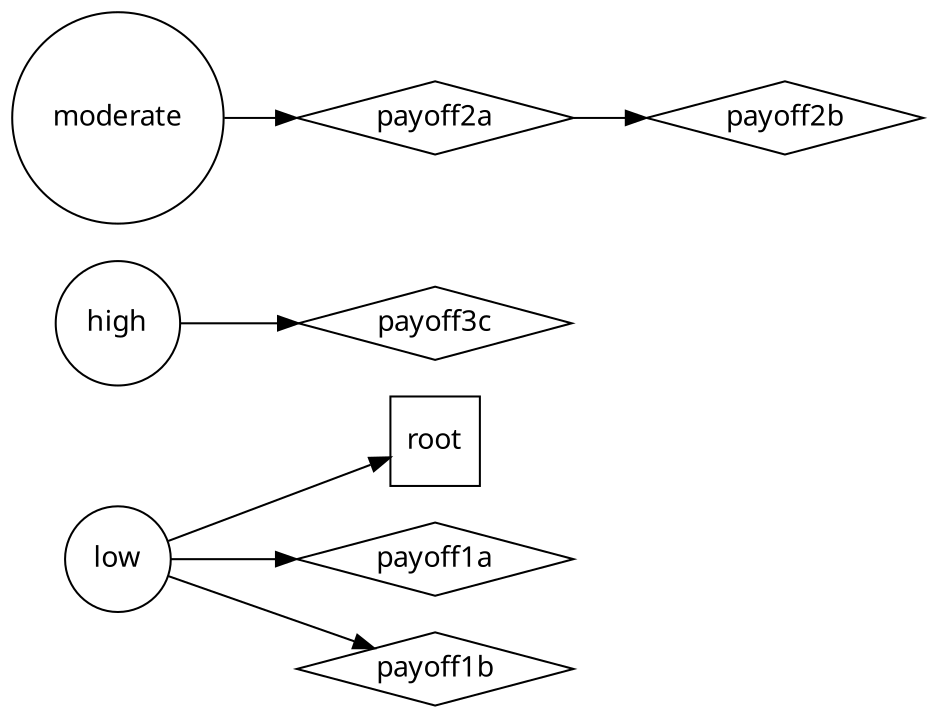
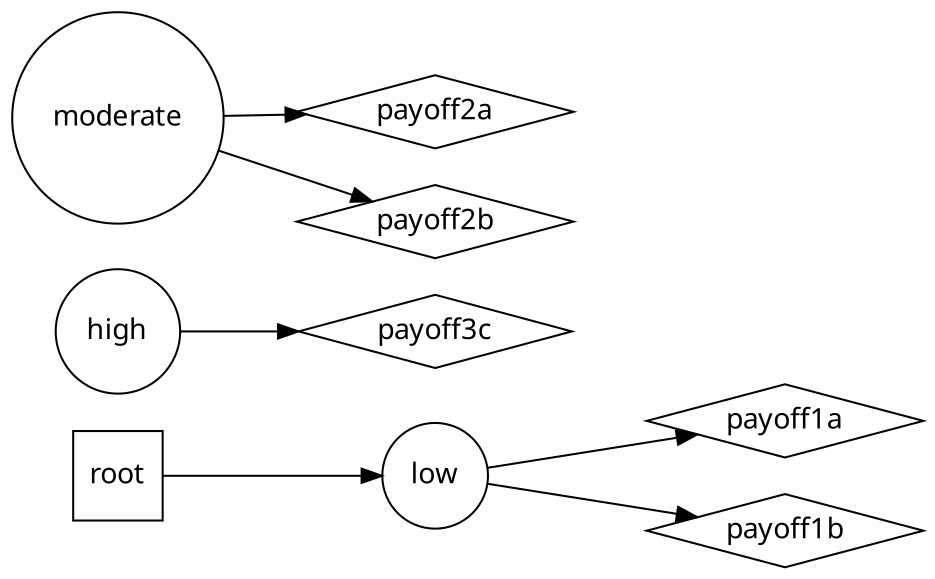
(600, 118) -> (286, 173)
(269, 503) -> (262, 476)
